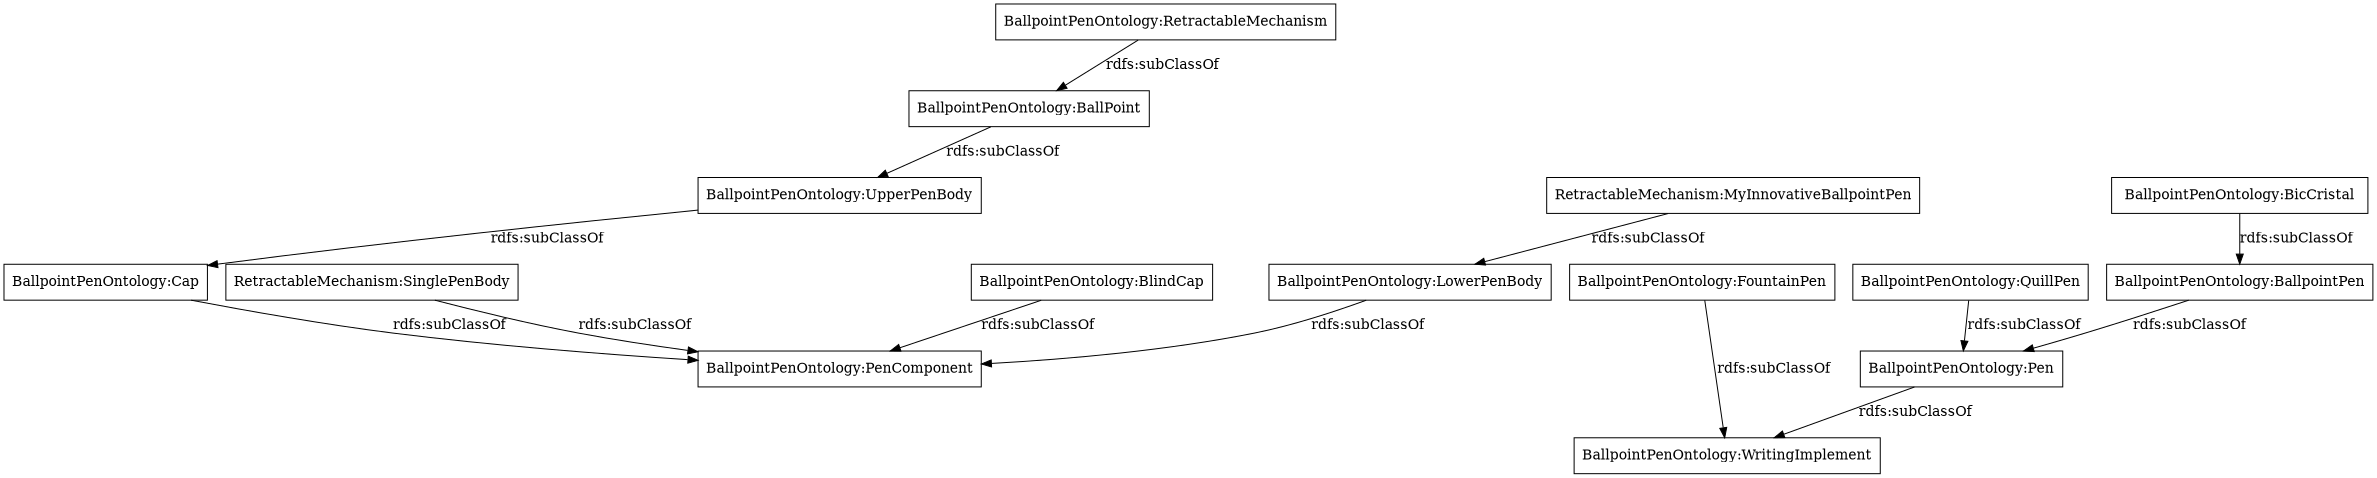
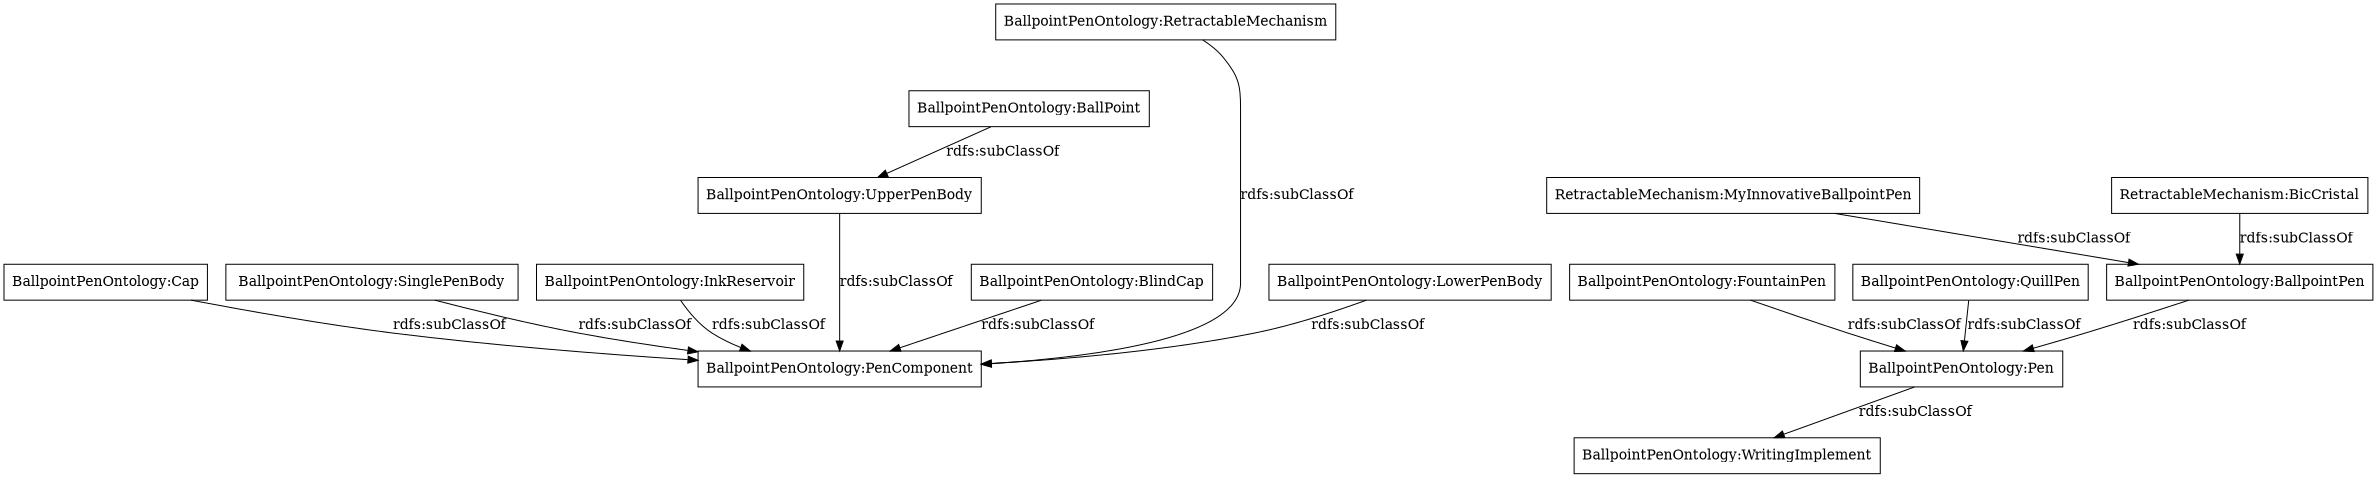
(1102, 63) -> (1238, 292)
(2240, 195) -> (2240, 195)
(458, 235) -> (840, 277)
(1576, 238) -> (1982, 238)
(372, 282) -> (372, 282)
none -> (670, 282)
(1714, 364) -> (1823, 325)
